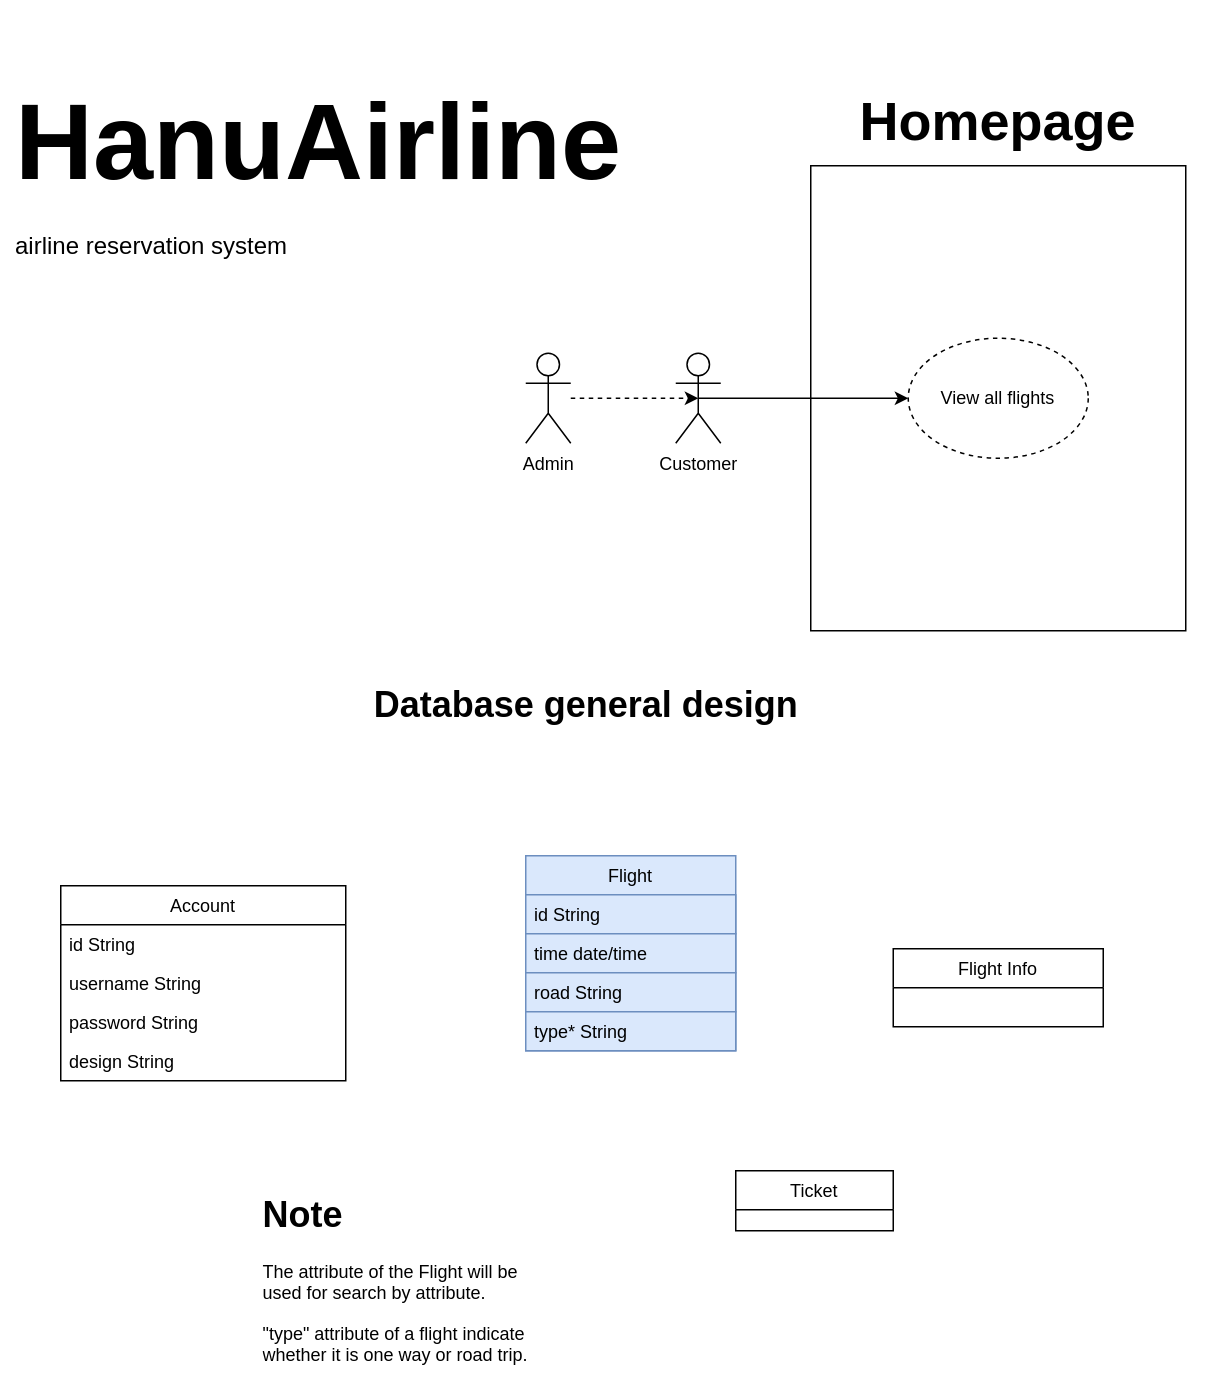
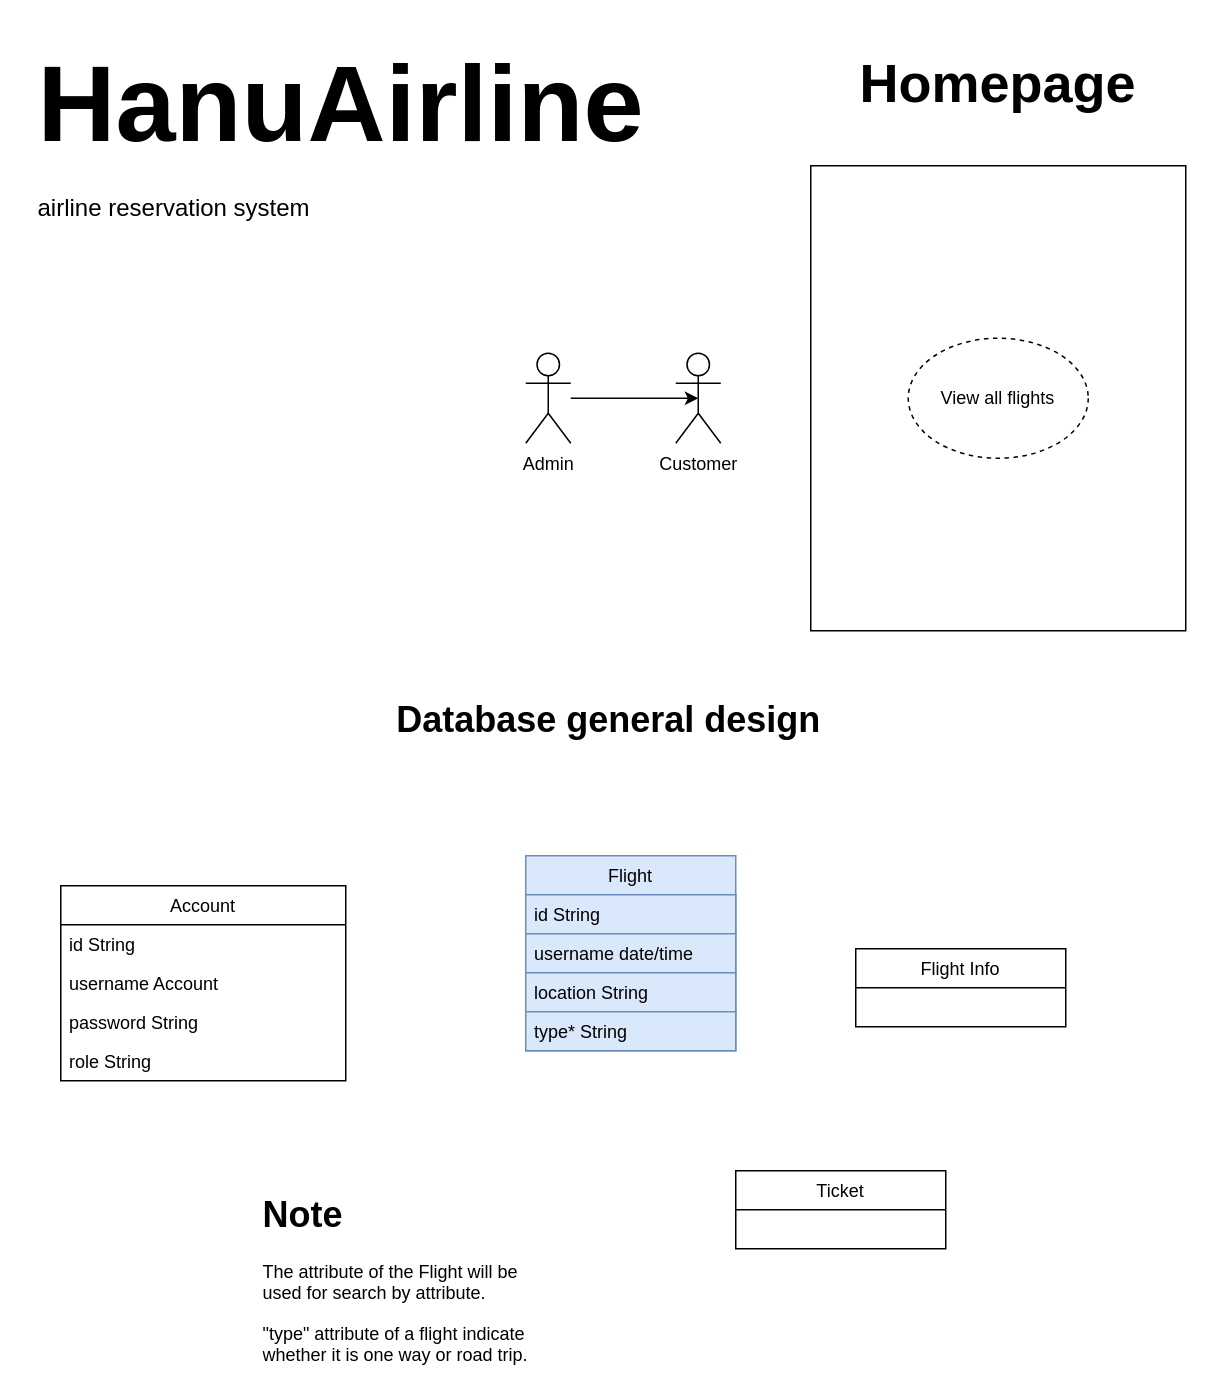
(998, 121) -> (998, 83)
(331, 173) -> (353, 136)
(630, 398) -> (630, 398)
(799, 398) -> none
(586, 706) -> (608, 721)
(598, 954) -> (620, 954)
(140, 984) -> (147, 984)
(998, 988) -> (961, 988)
(585, 993) -> (600, 993)
(128, 1062) -> (117, 1062)
(815, 1201) -> (841, 1210)
